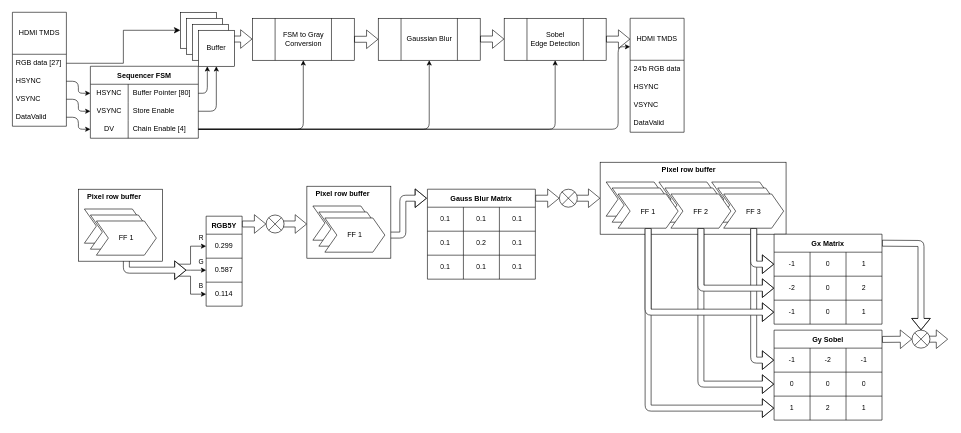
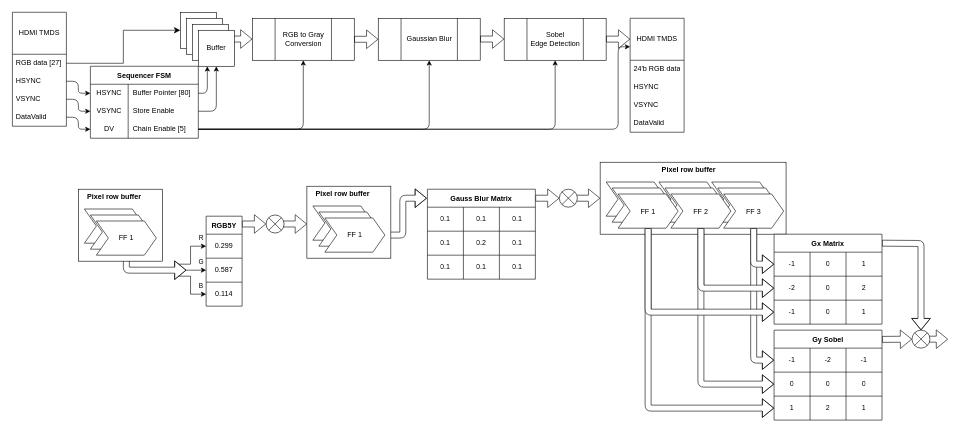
(304, 39) -> (304, 39)
(161, 129) -> (161, 129)
